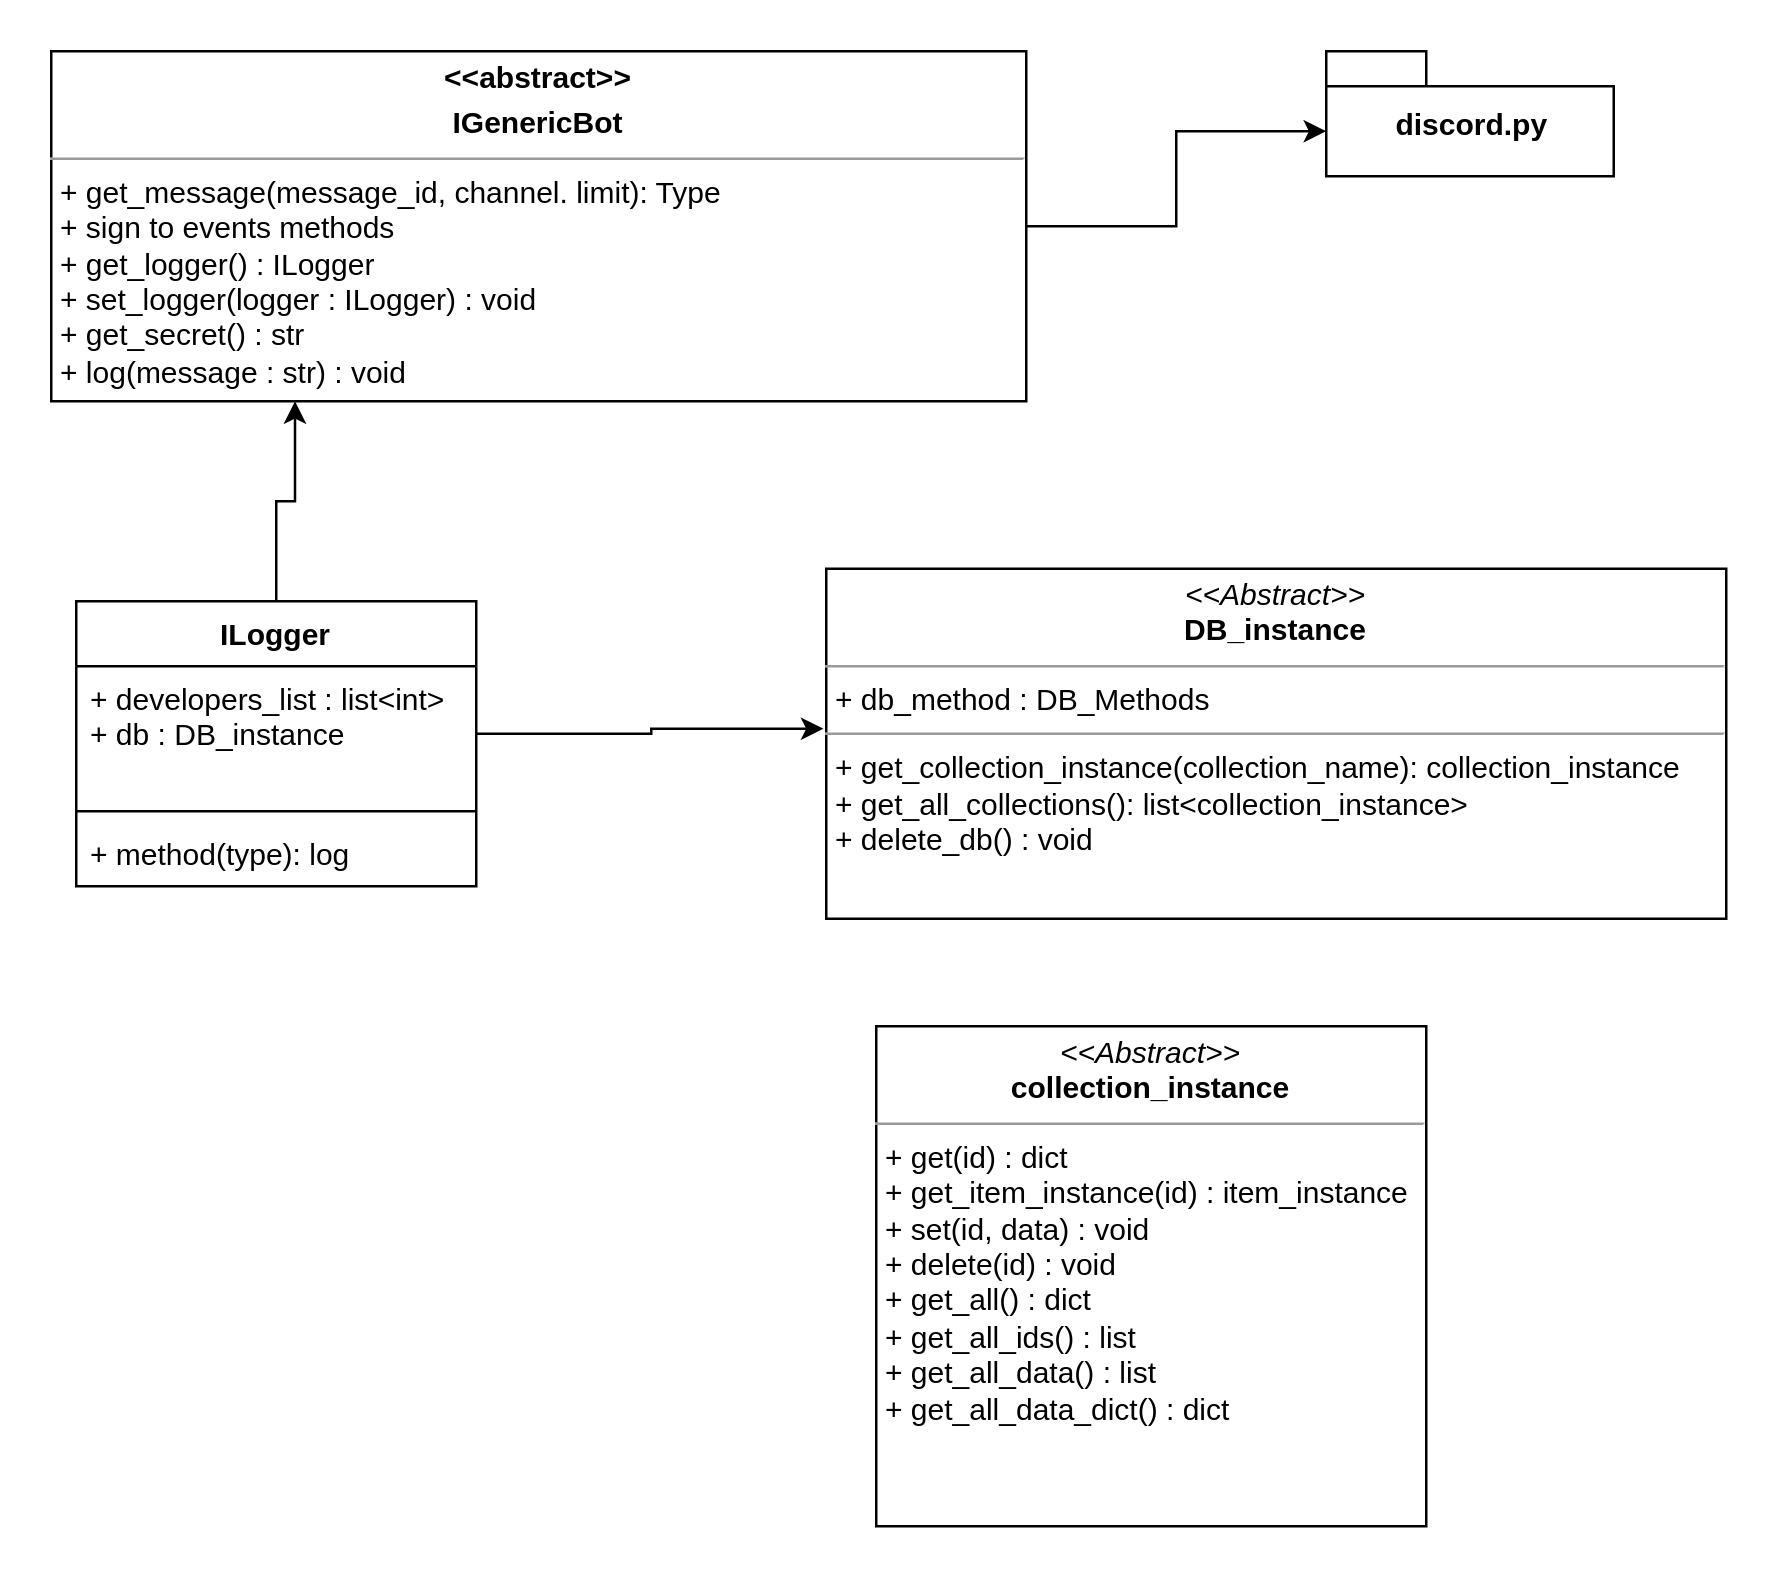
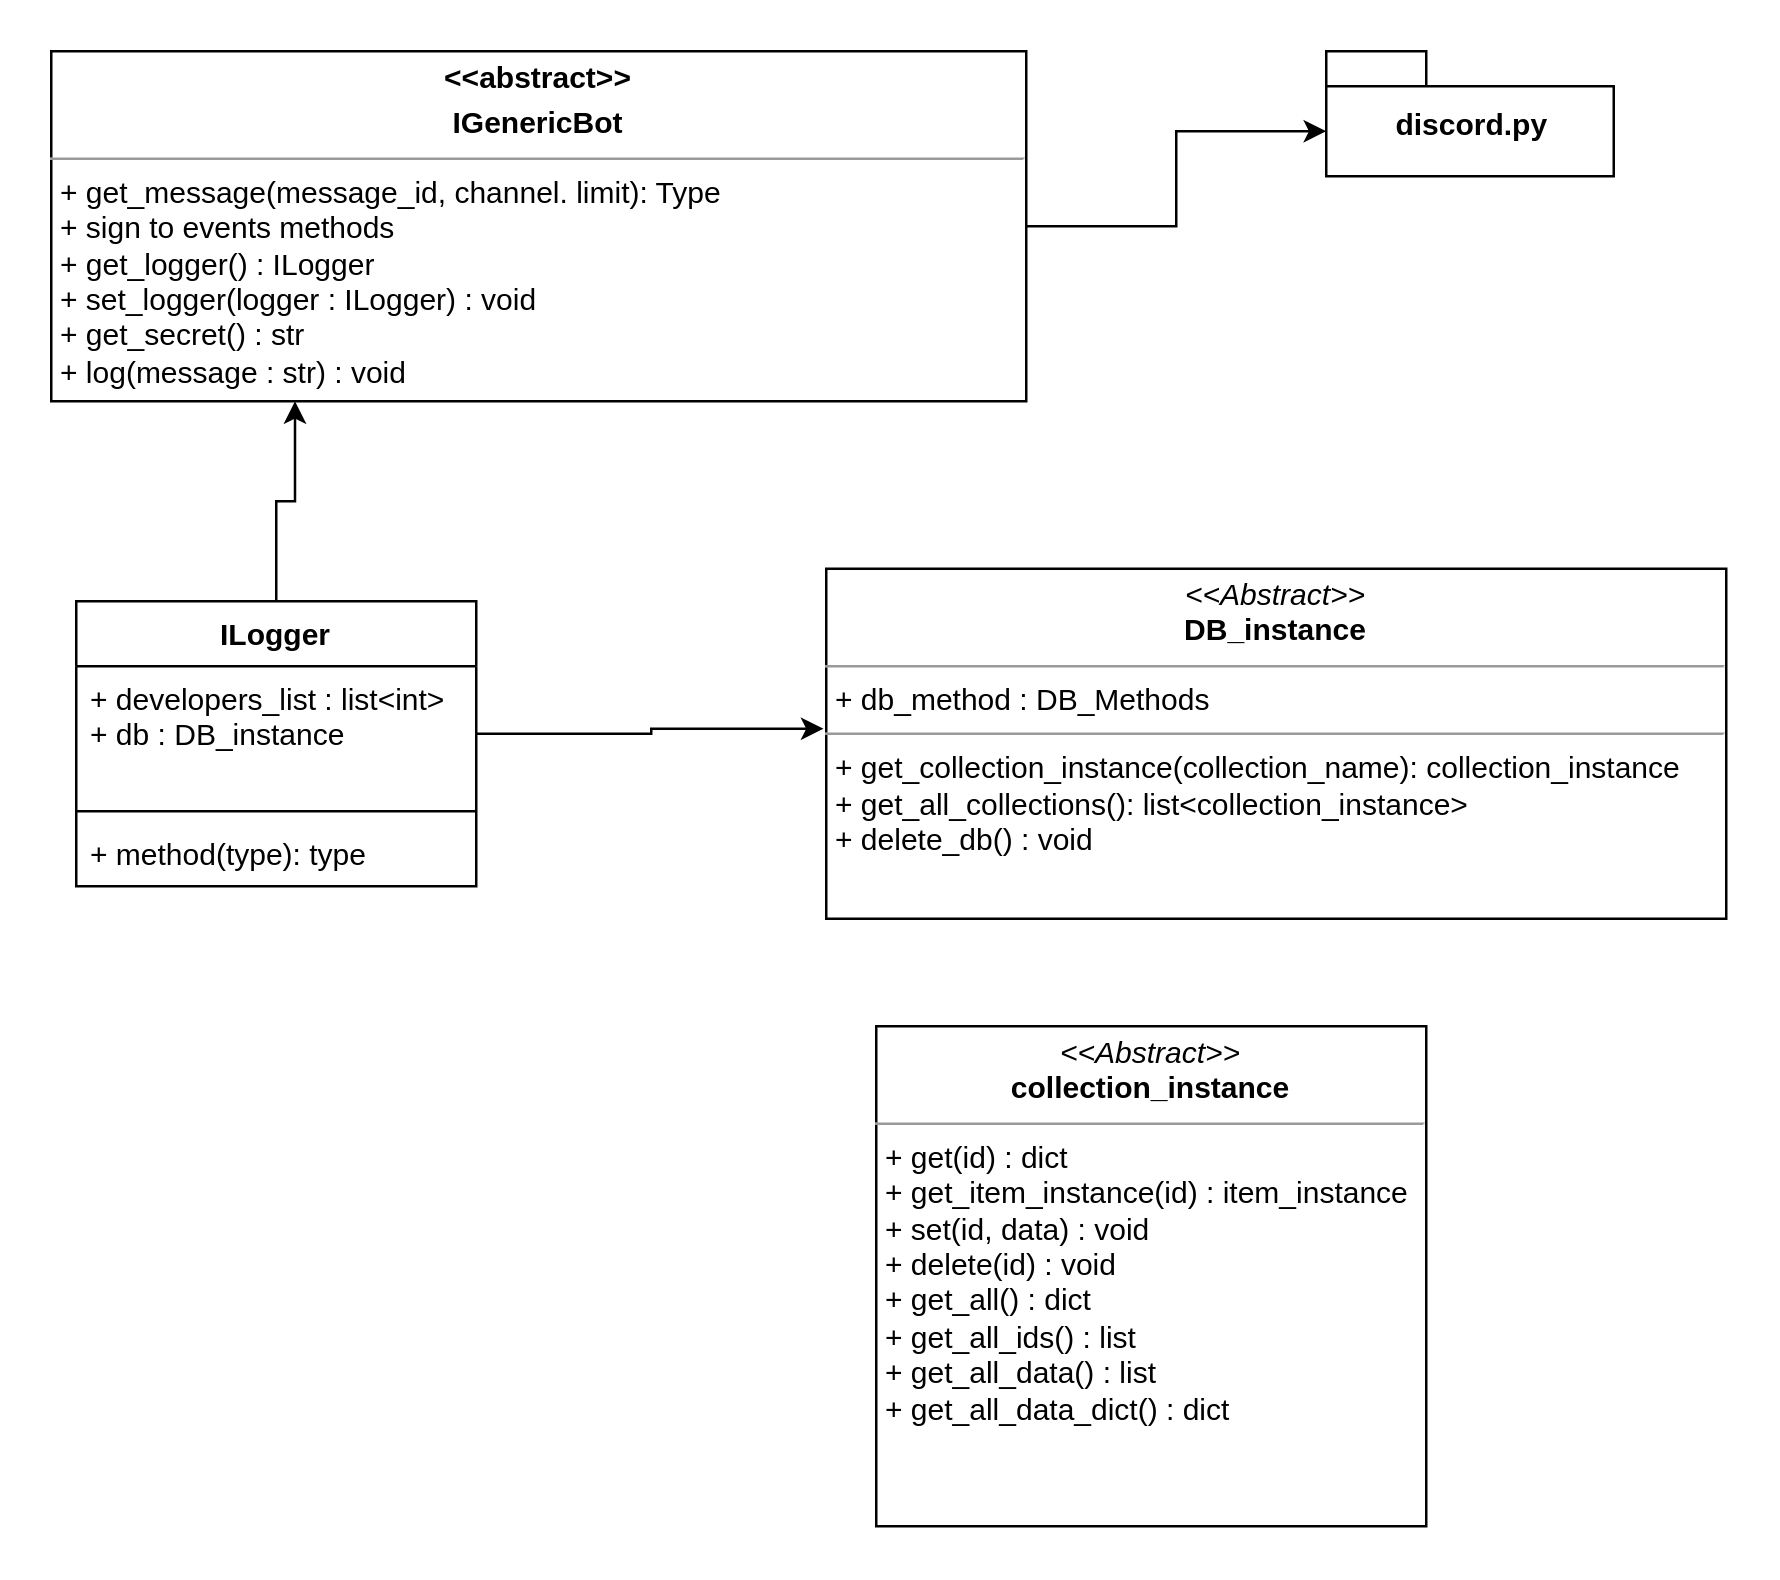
(234, 855) -> (246, 855)
